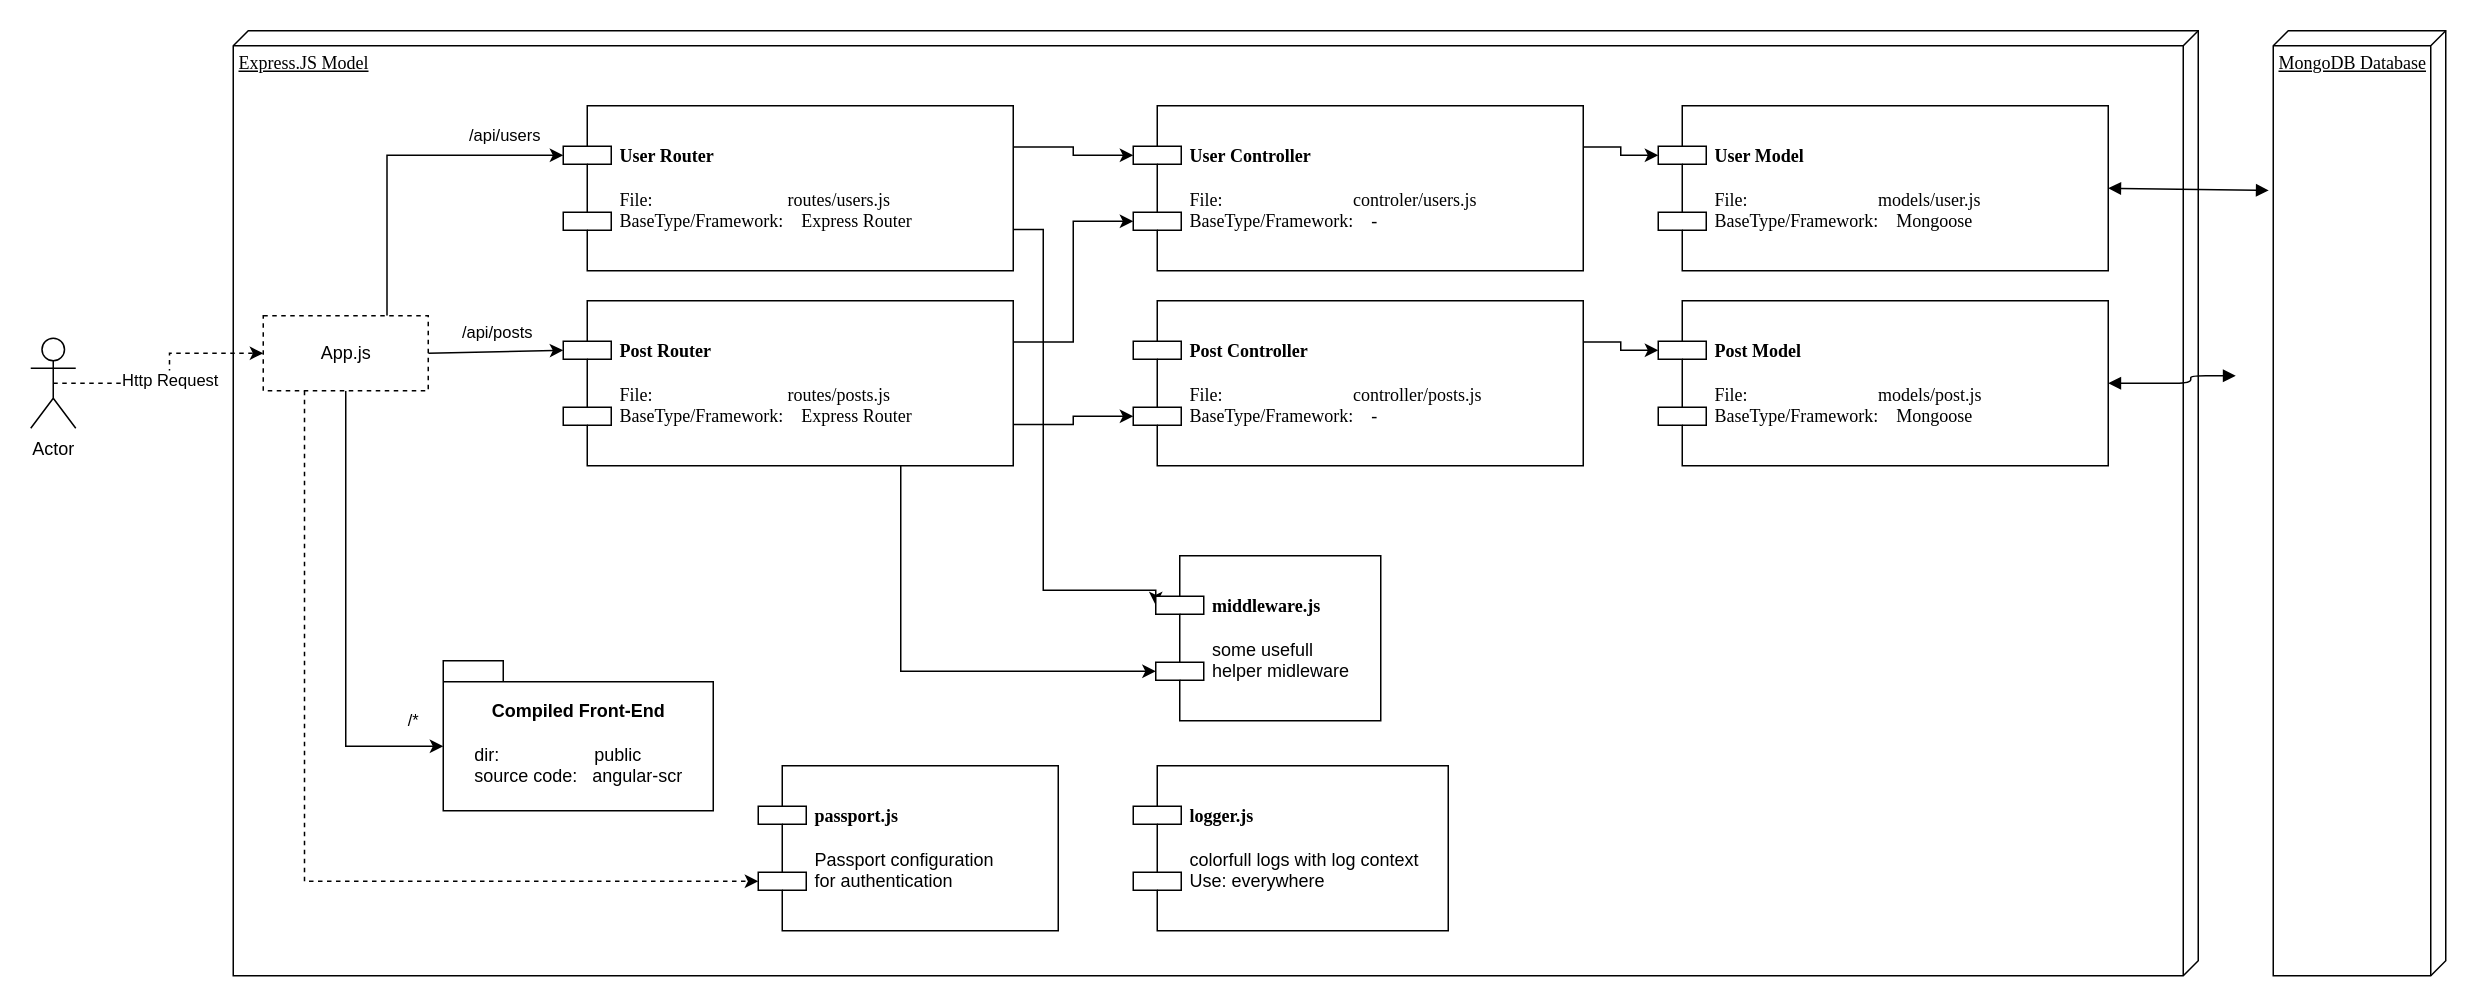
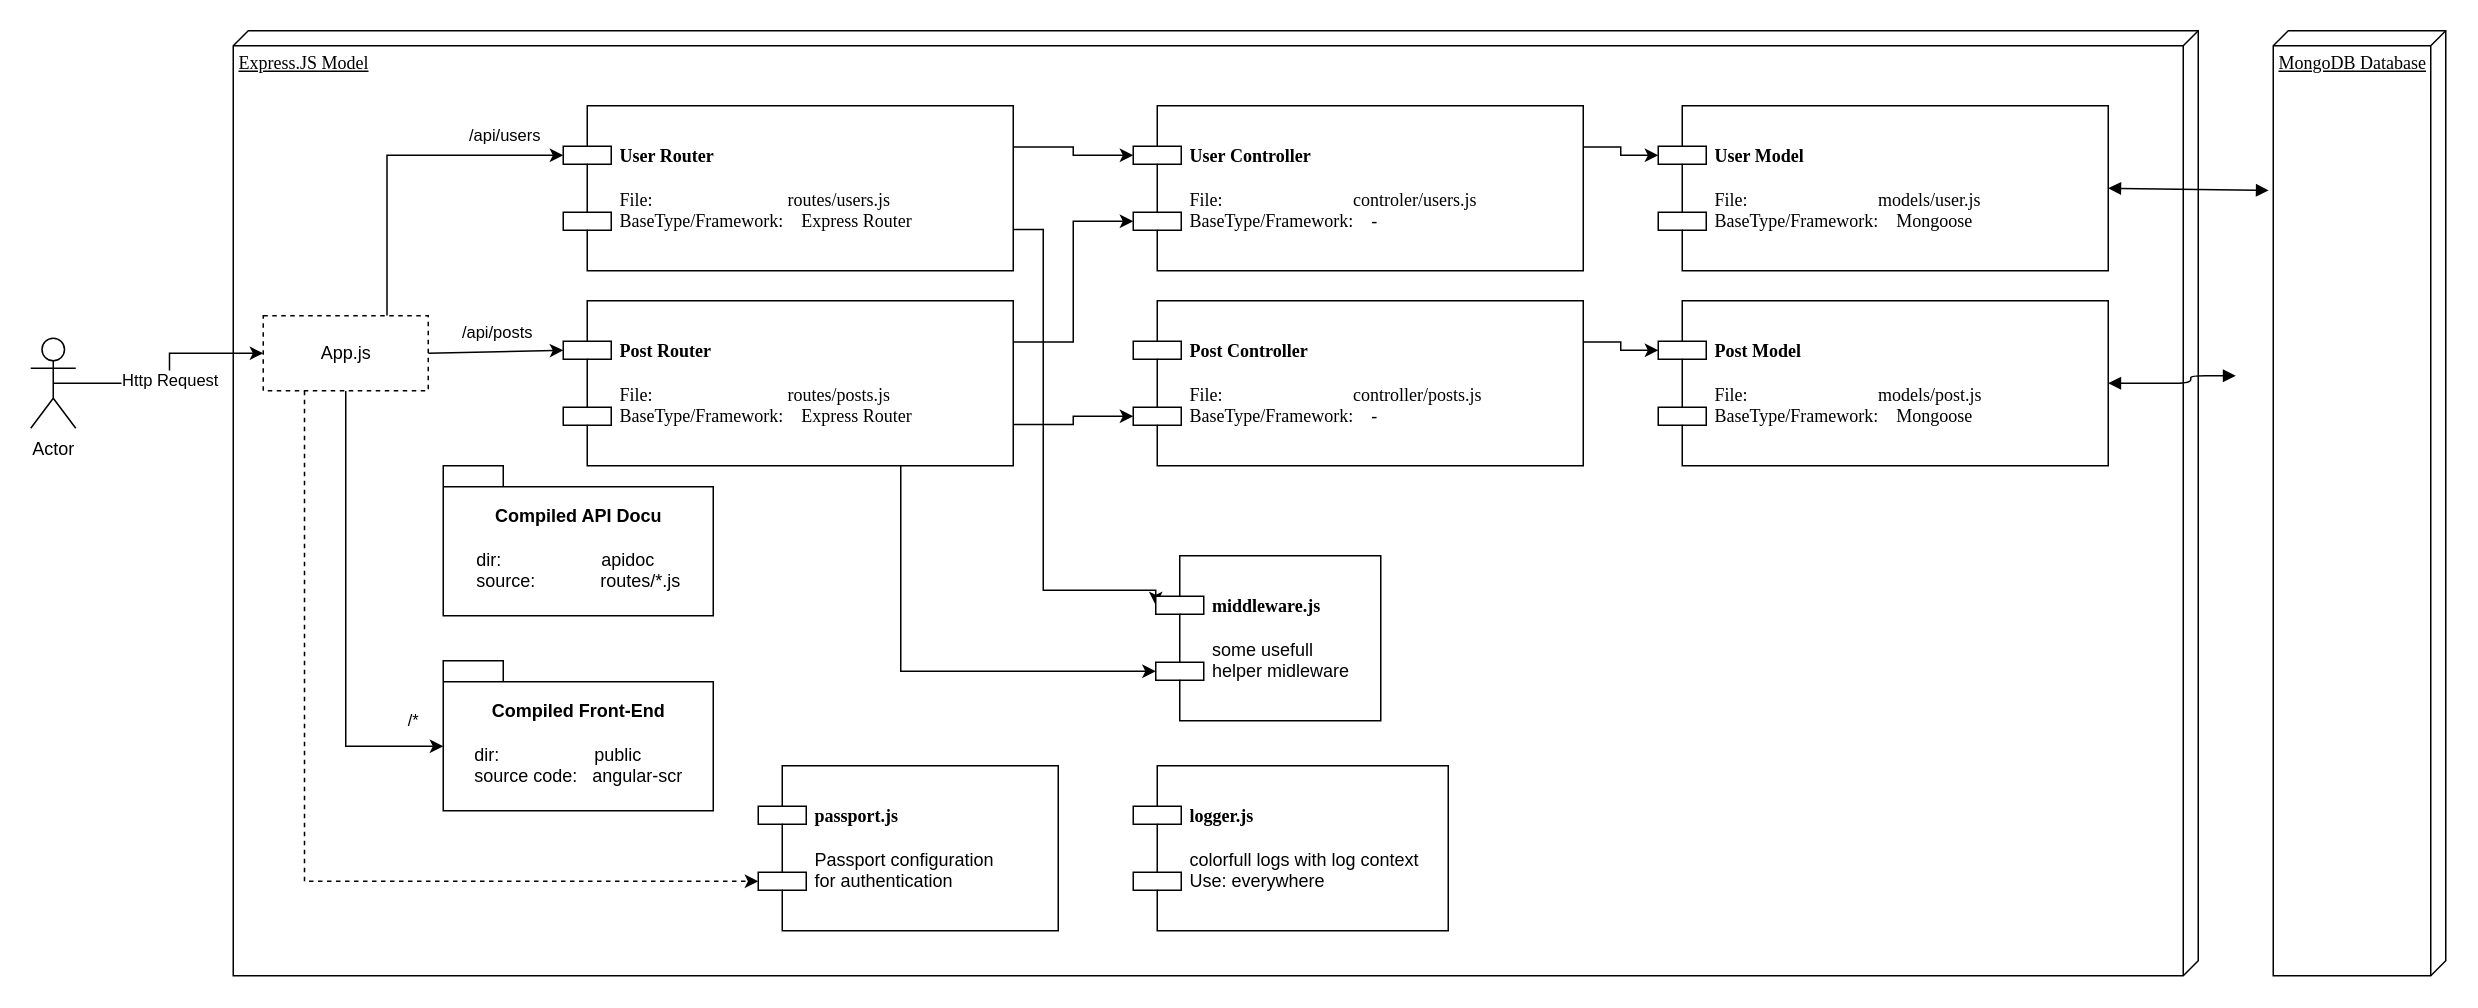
(201, 353) -> (201, 353)
none -> (578, 541)
